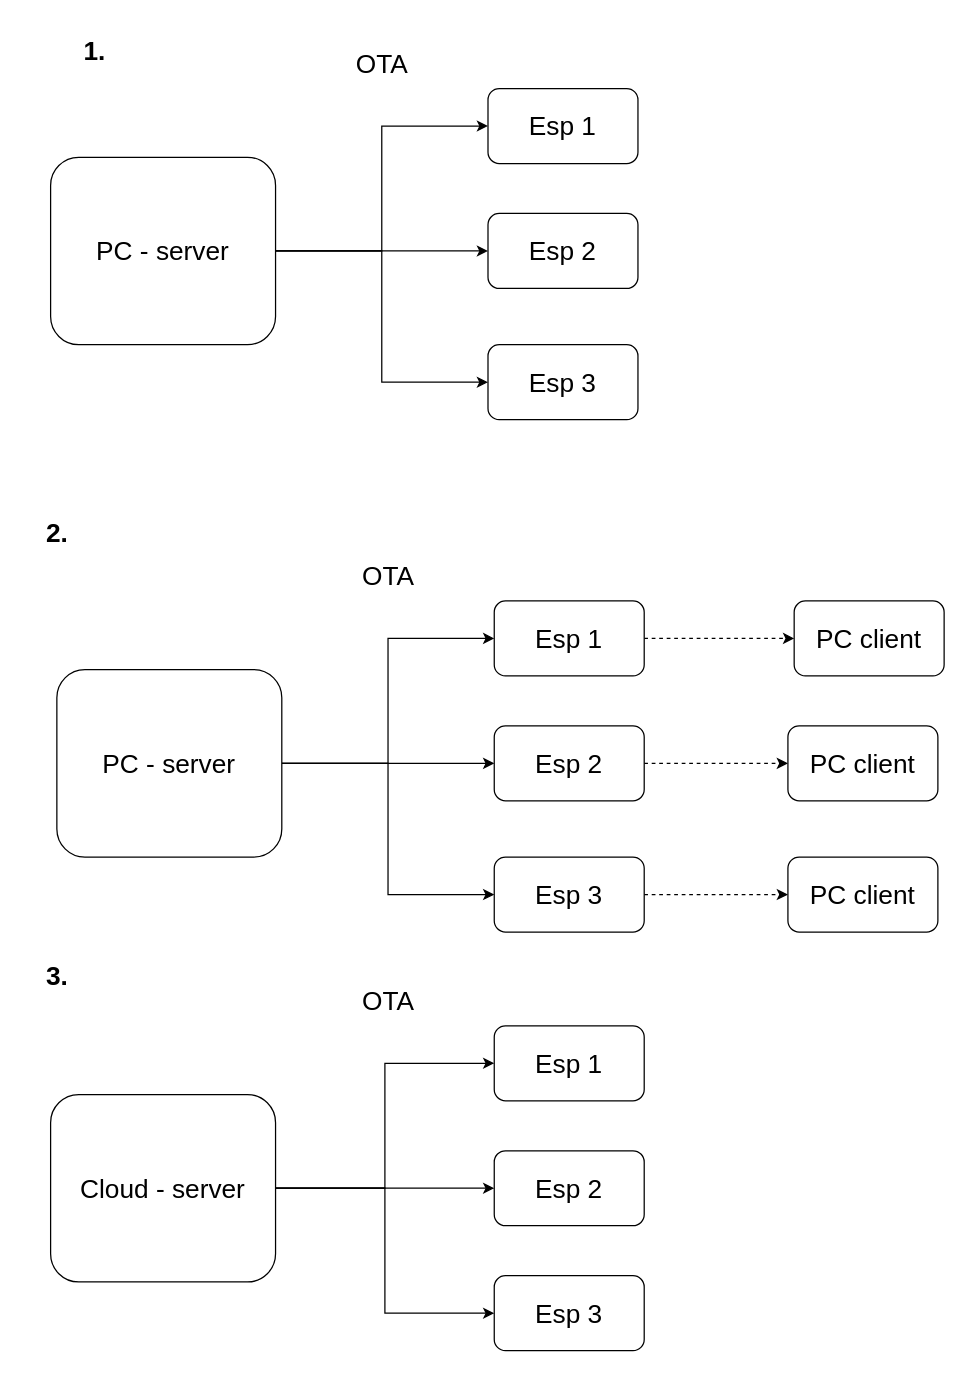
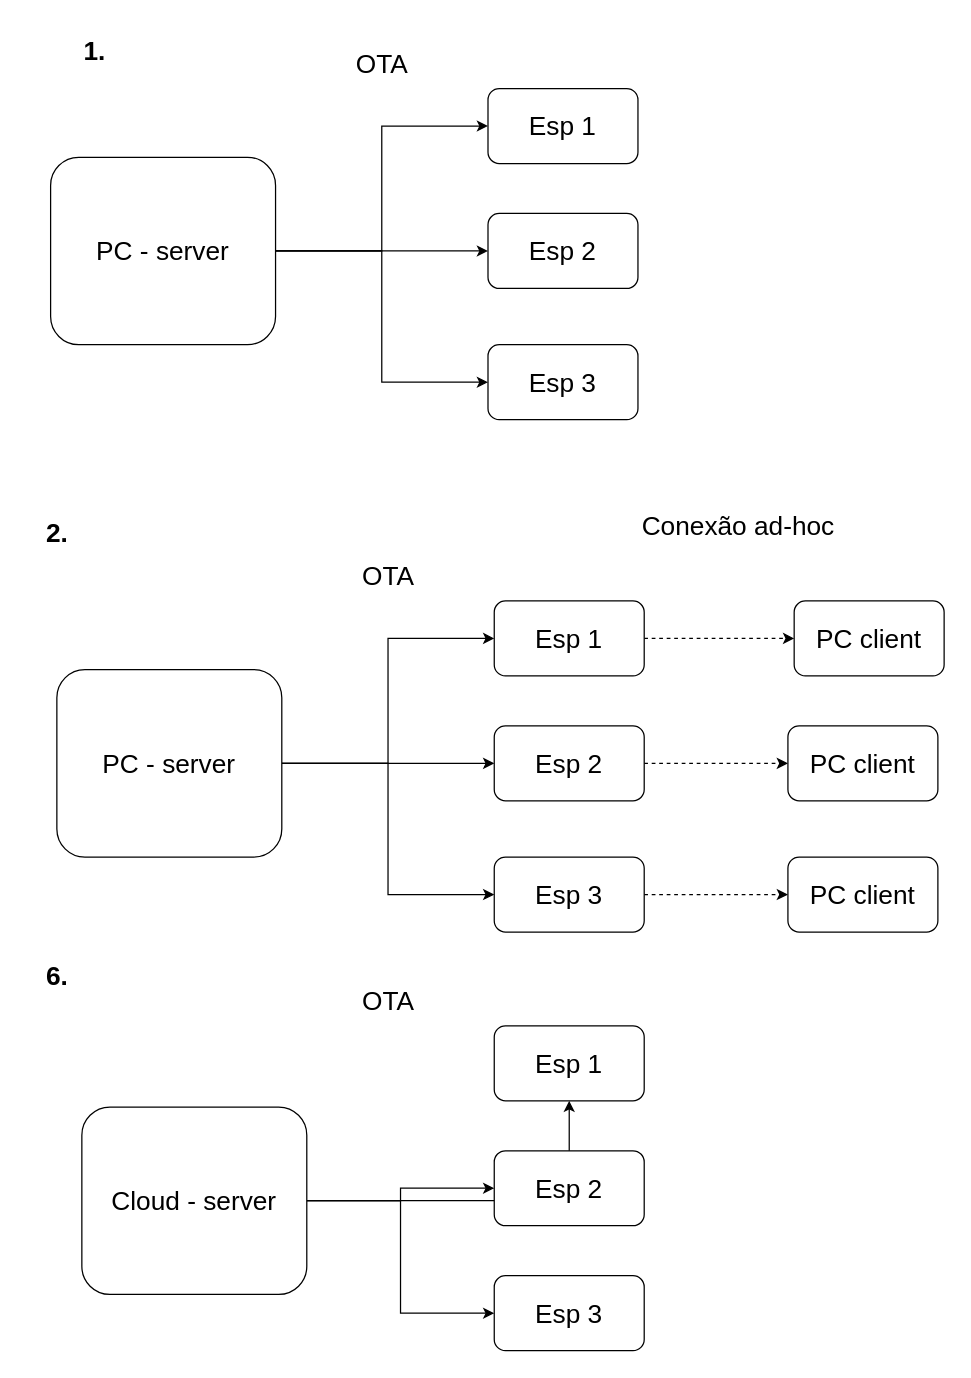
none -> (738, 526)
(58, 976) -> (58, 976)
(163, 1188) -> (194, 1201)
